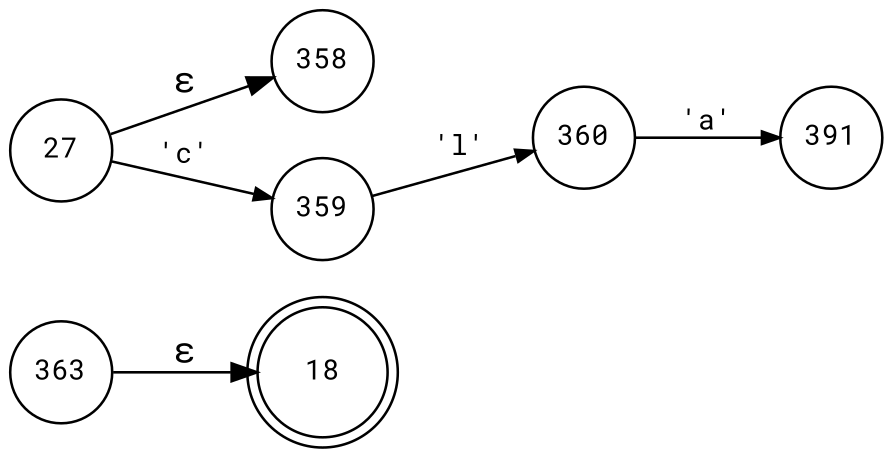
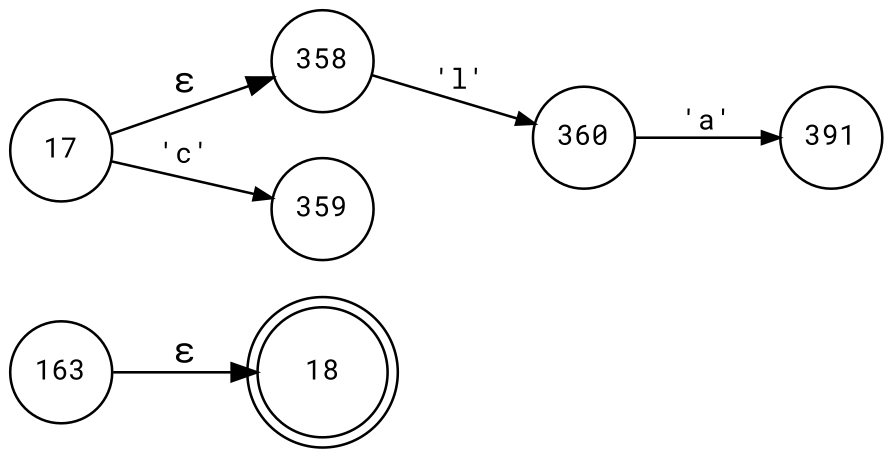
(61, 150) -> (61, 150)
(444, 176) -> (445, 97)
(61, 372) -> (61, 372)
